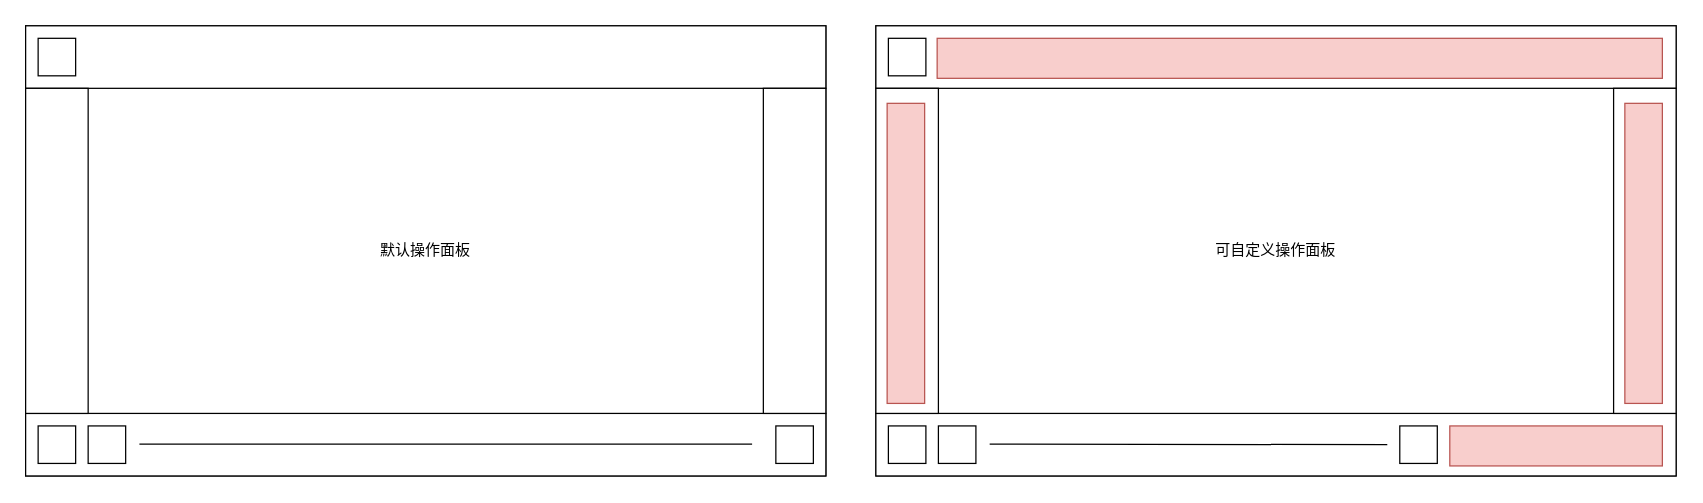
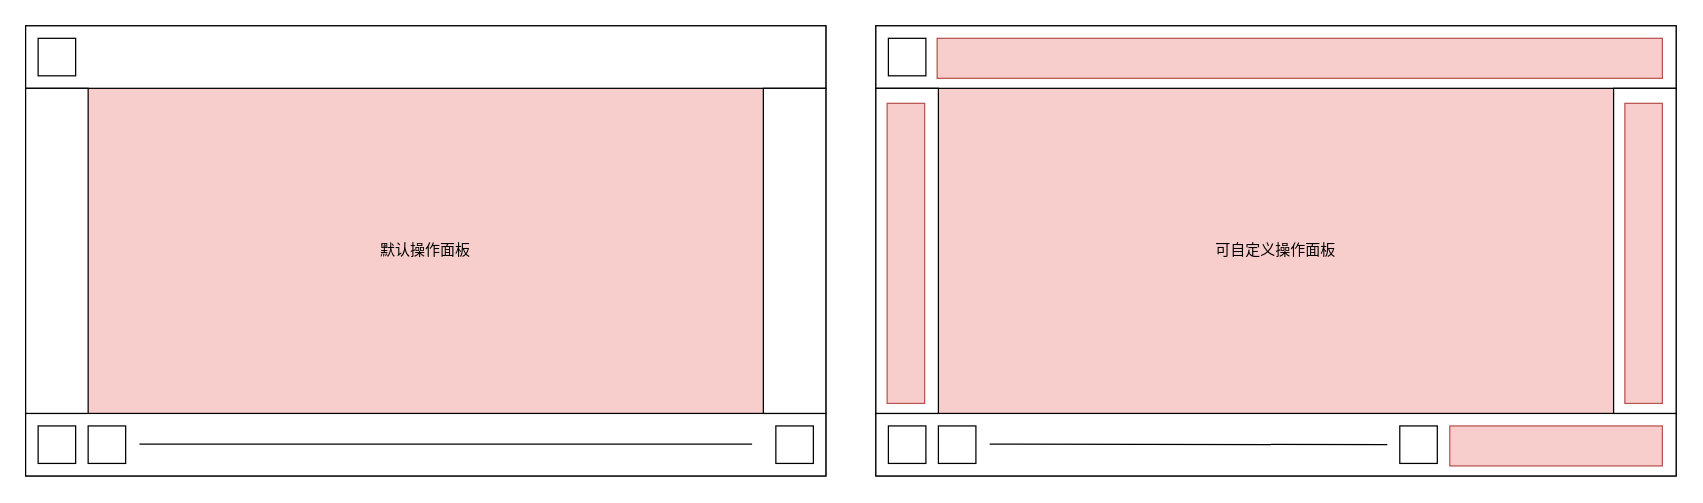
(426, 251) -> (426, 251)
(1276, 251) -> (1276, 251)
